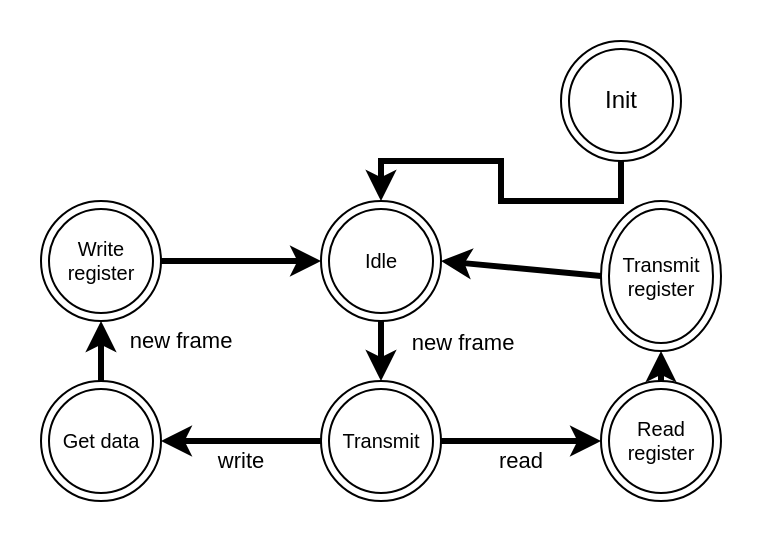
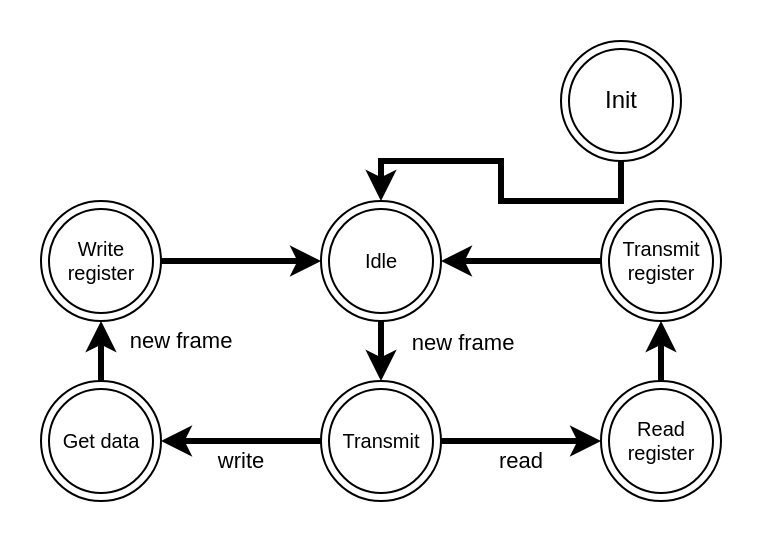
(661, 276) -> (661, 261)
